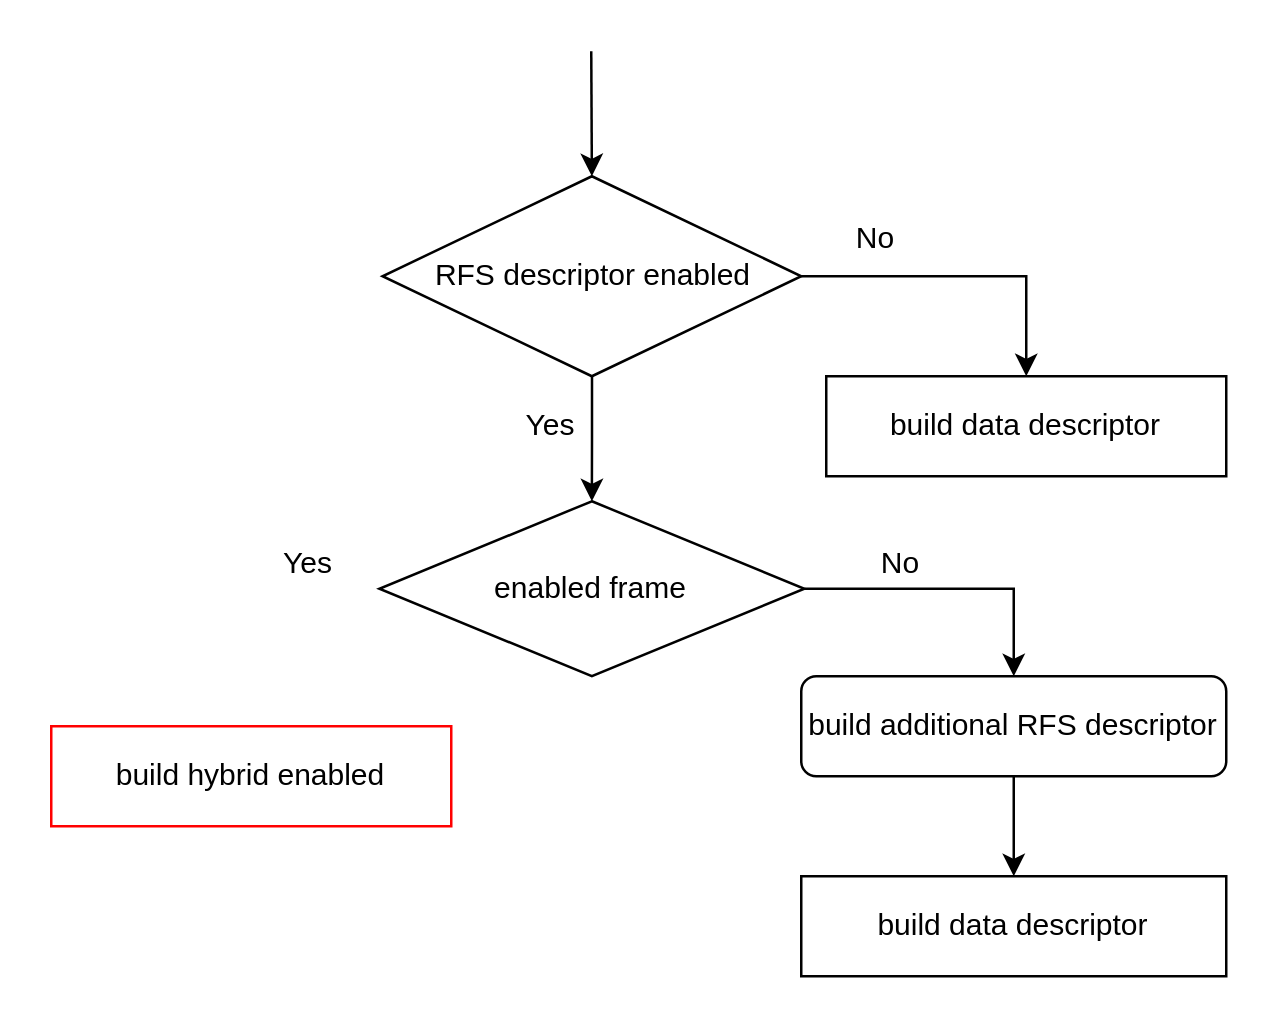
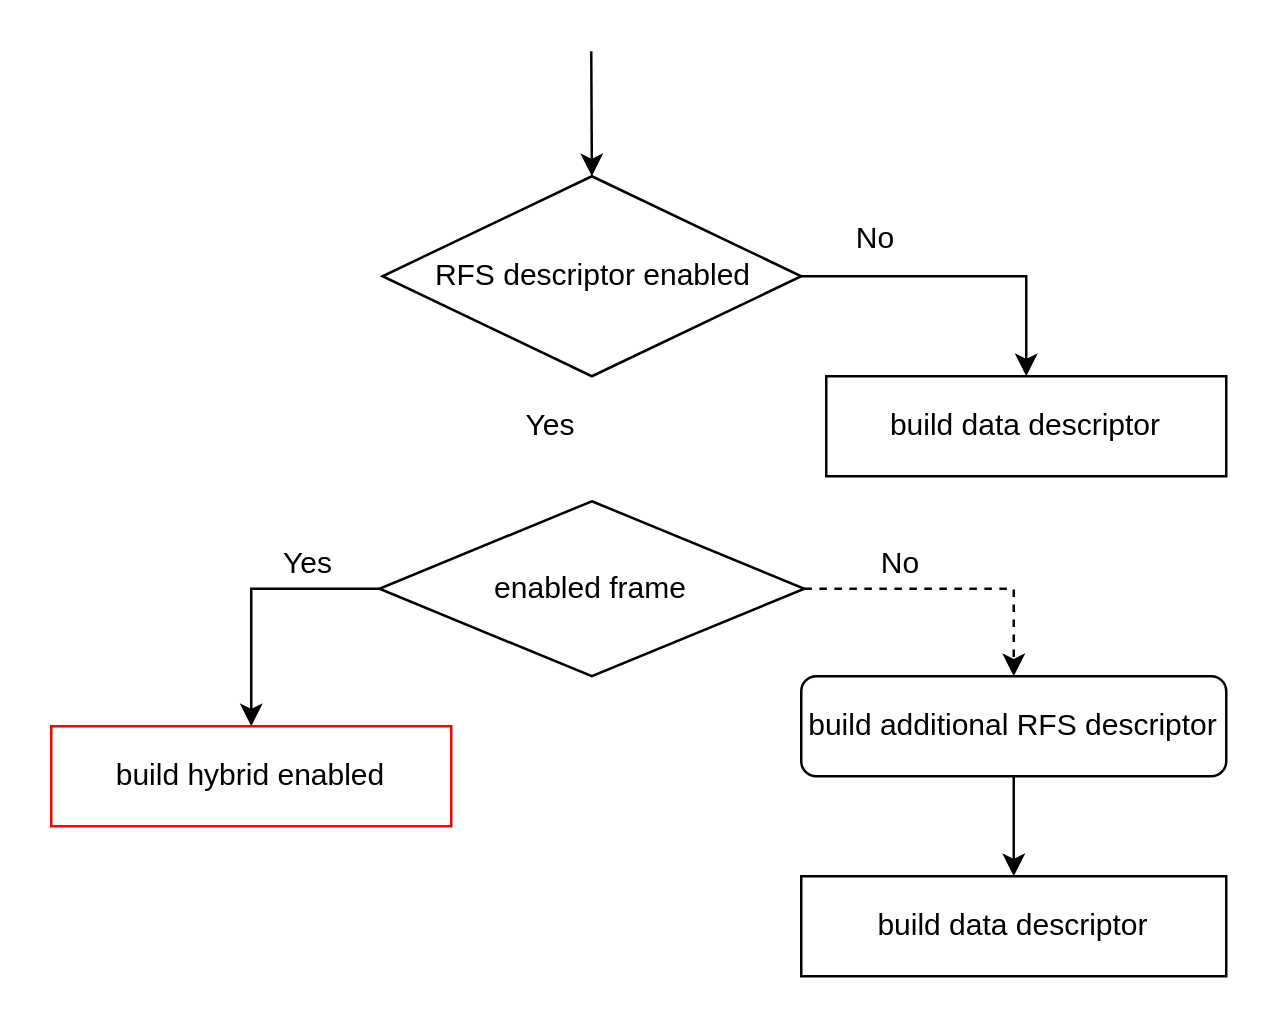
(592, 431) -> none
none -> (255, 589)
(948, 589) -> (948, 589)
